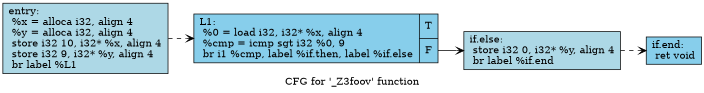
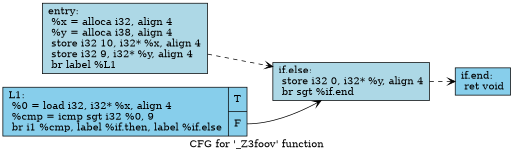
(71, 33) -> (111, 33)
(177, 38) -> (237, 60)
(512, 61) -> (317, 92)
